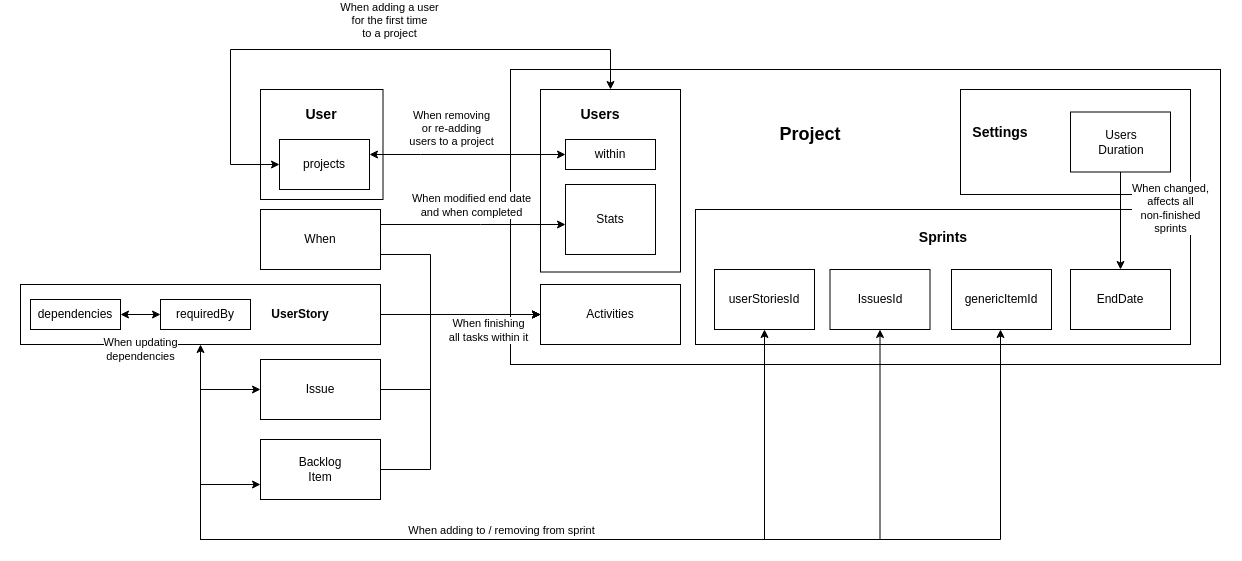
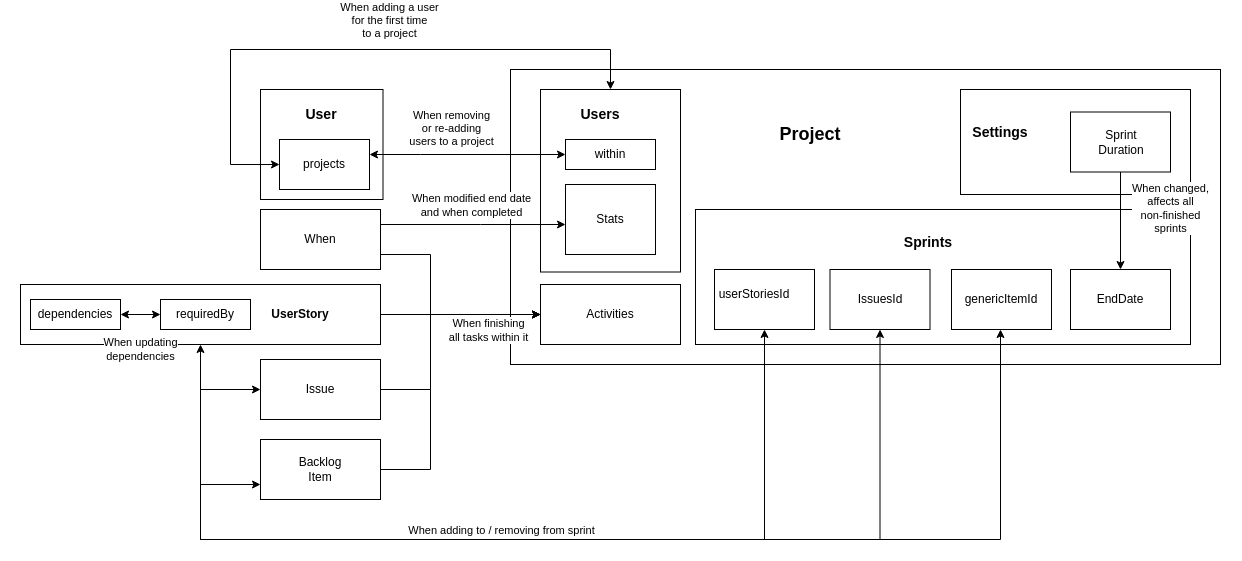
(1122, 143) -> (1122, 143)
(943, 237) -> (928, 242)
(765, 300) -> (755, 295)
